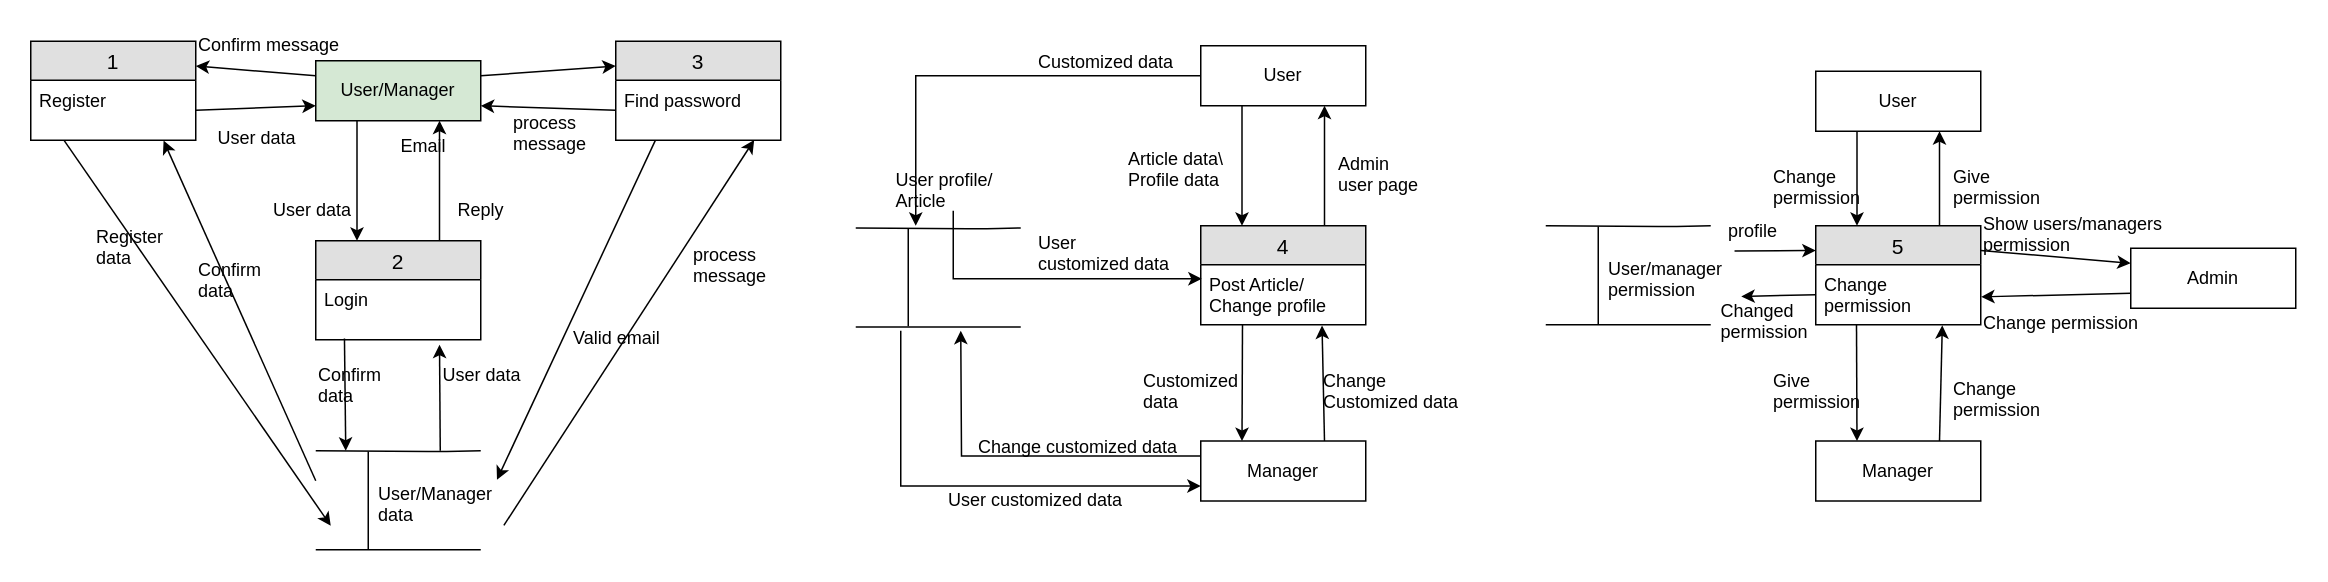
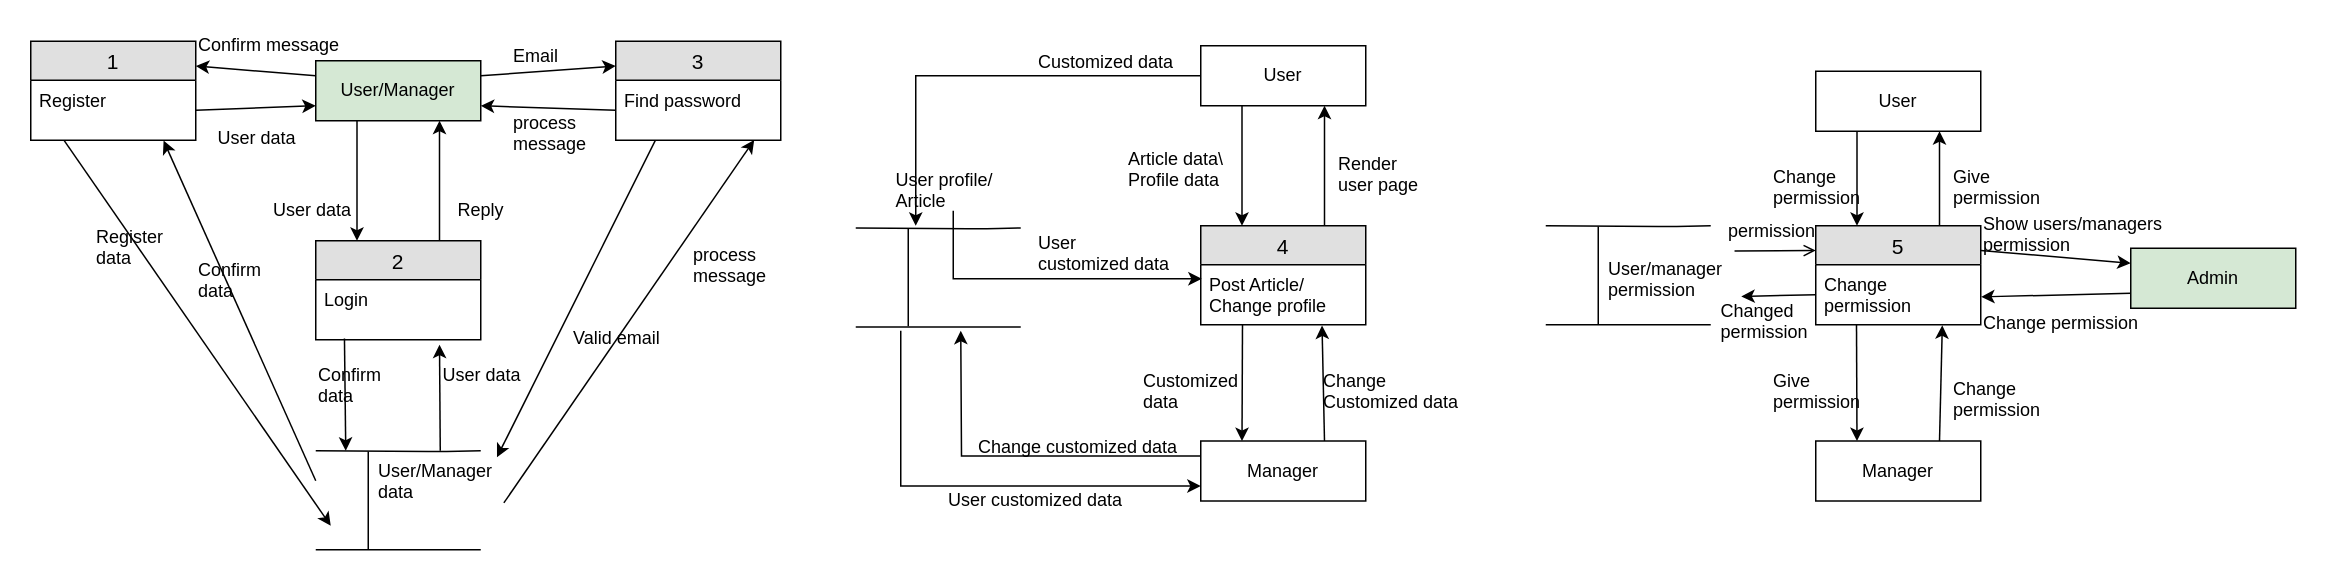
(436, 146) -> (548, 56)
(1382, 175) -> (1382, 175)
(1759, 232) -> (1774, 232)
(1804, 251) -> (1806, 251)
(2213, 278) -> (2213, 278)
(443, 501) -> (443, 479)
